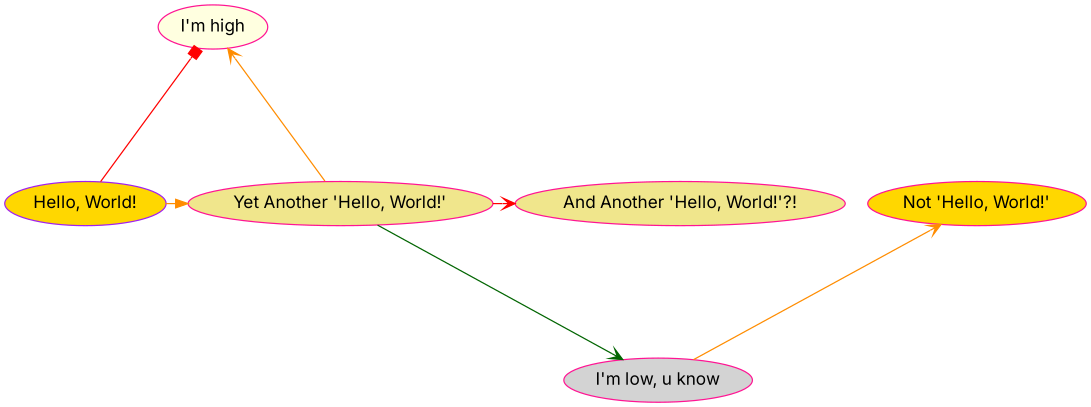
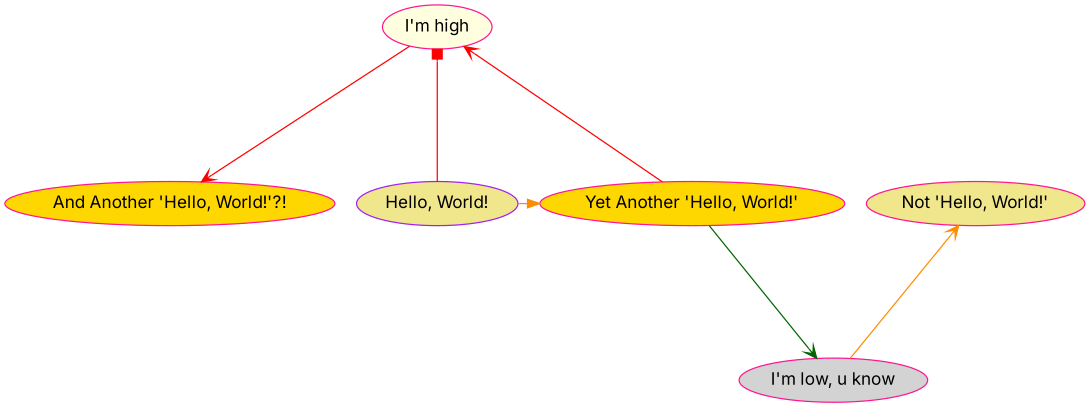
(280, 120) -> (568, 118)
(85, 204) -> (437, 204)
(340, 204) -> (692, 204)
(498, 204) -> (311, 111)
(680, 204) -> (170, 204)
(977, 204) -> (976, 204)
